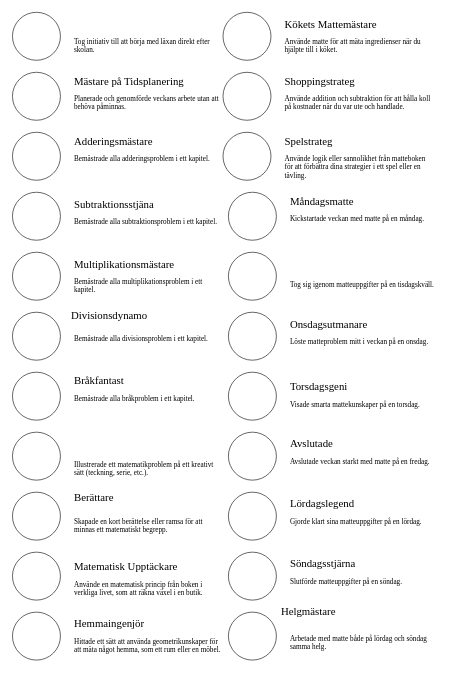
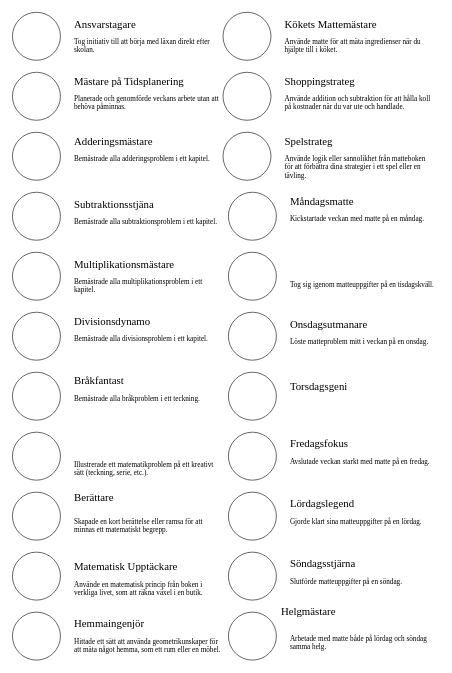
none -> (142, 24)
(139, 315) -> (142, 321)
(148, 399) -> (149, 403)
(364, 408) -> none
(316, 444) -> (326, 444)
